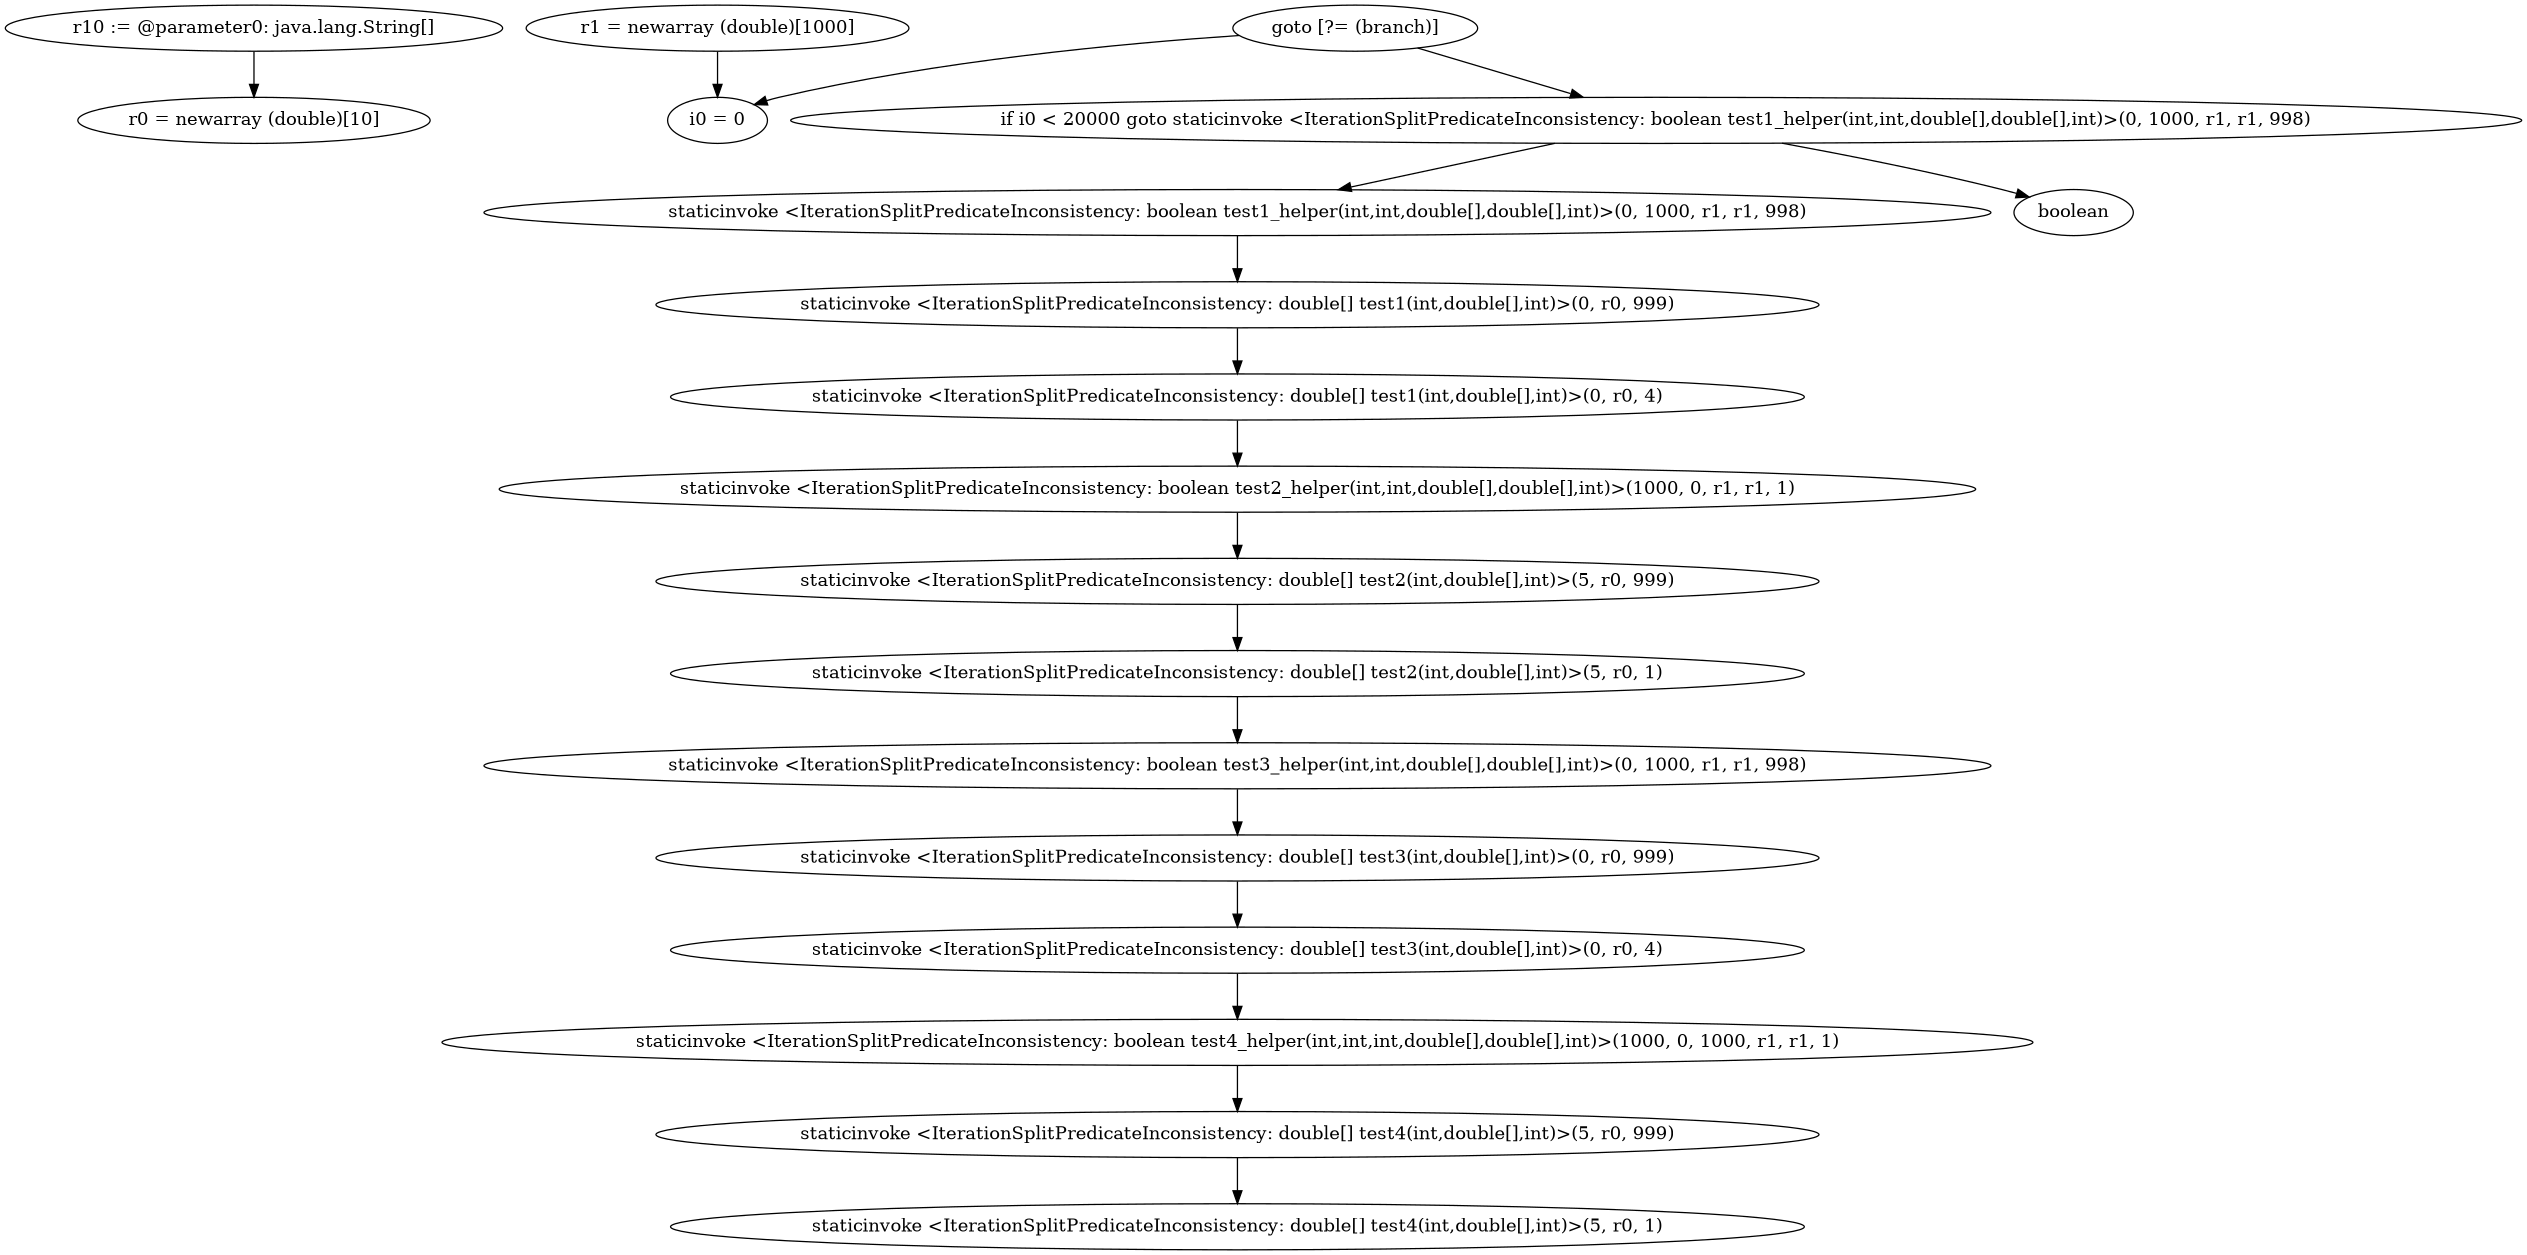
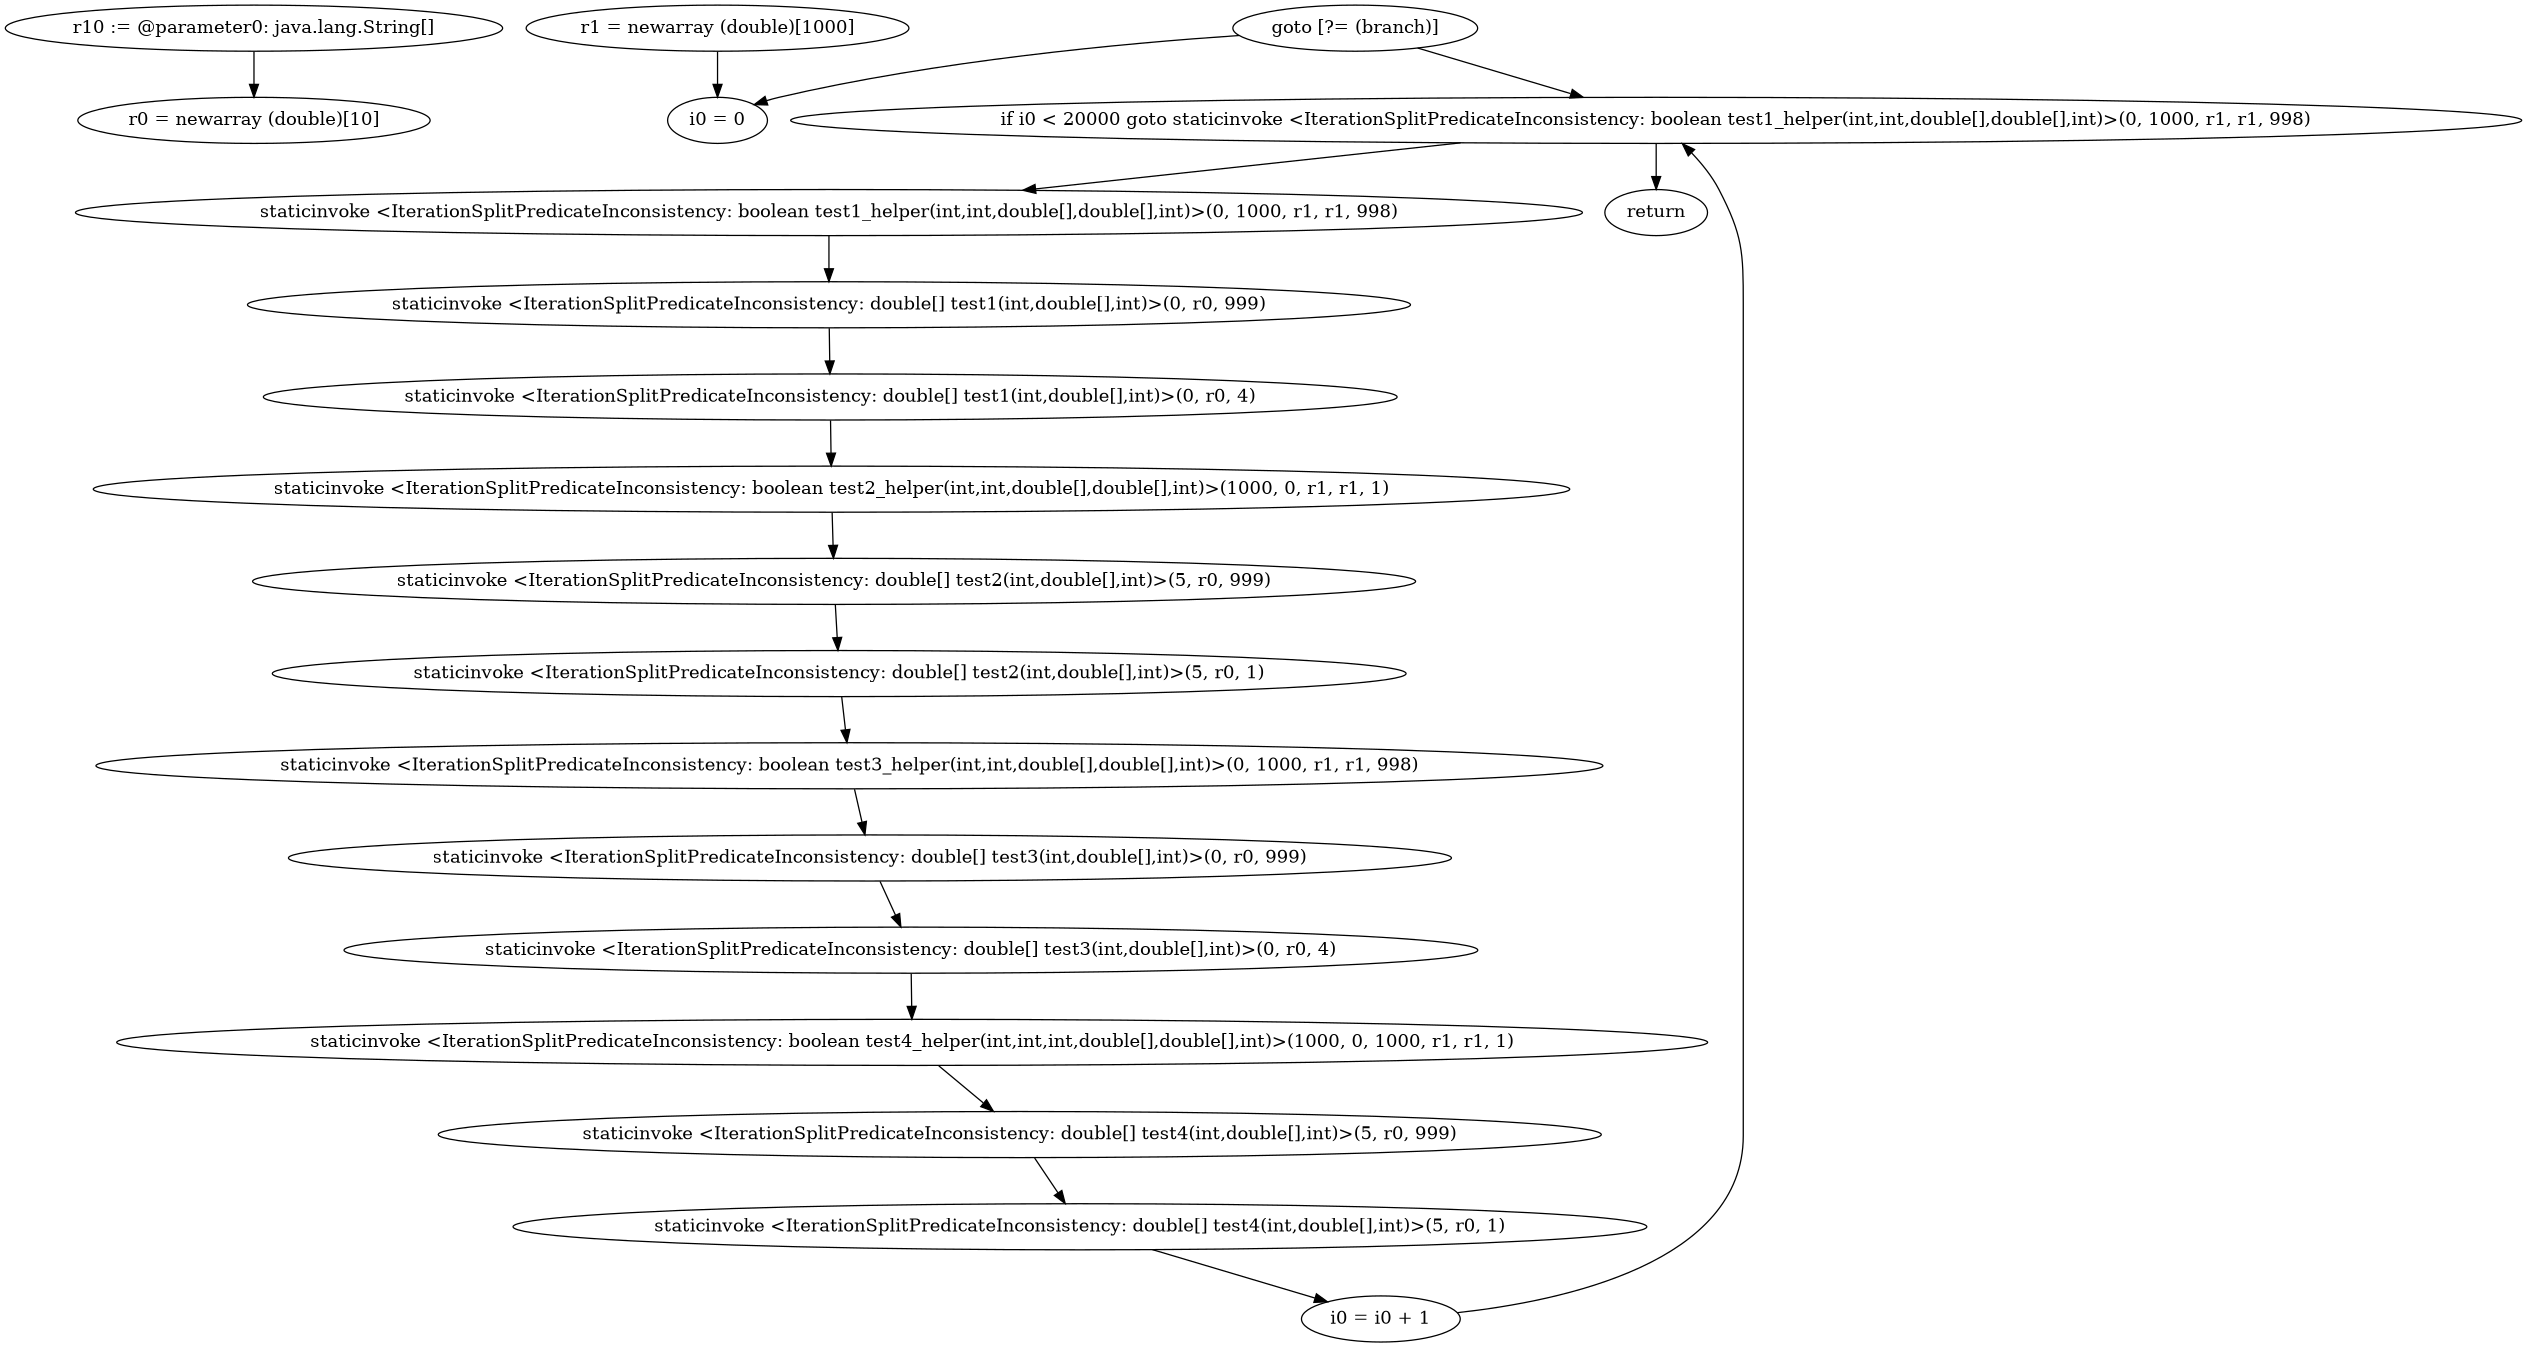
(2074, 213) -> (1656, 213)
none -> (1381, 1319)
